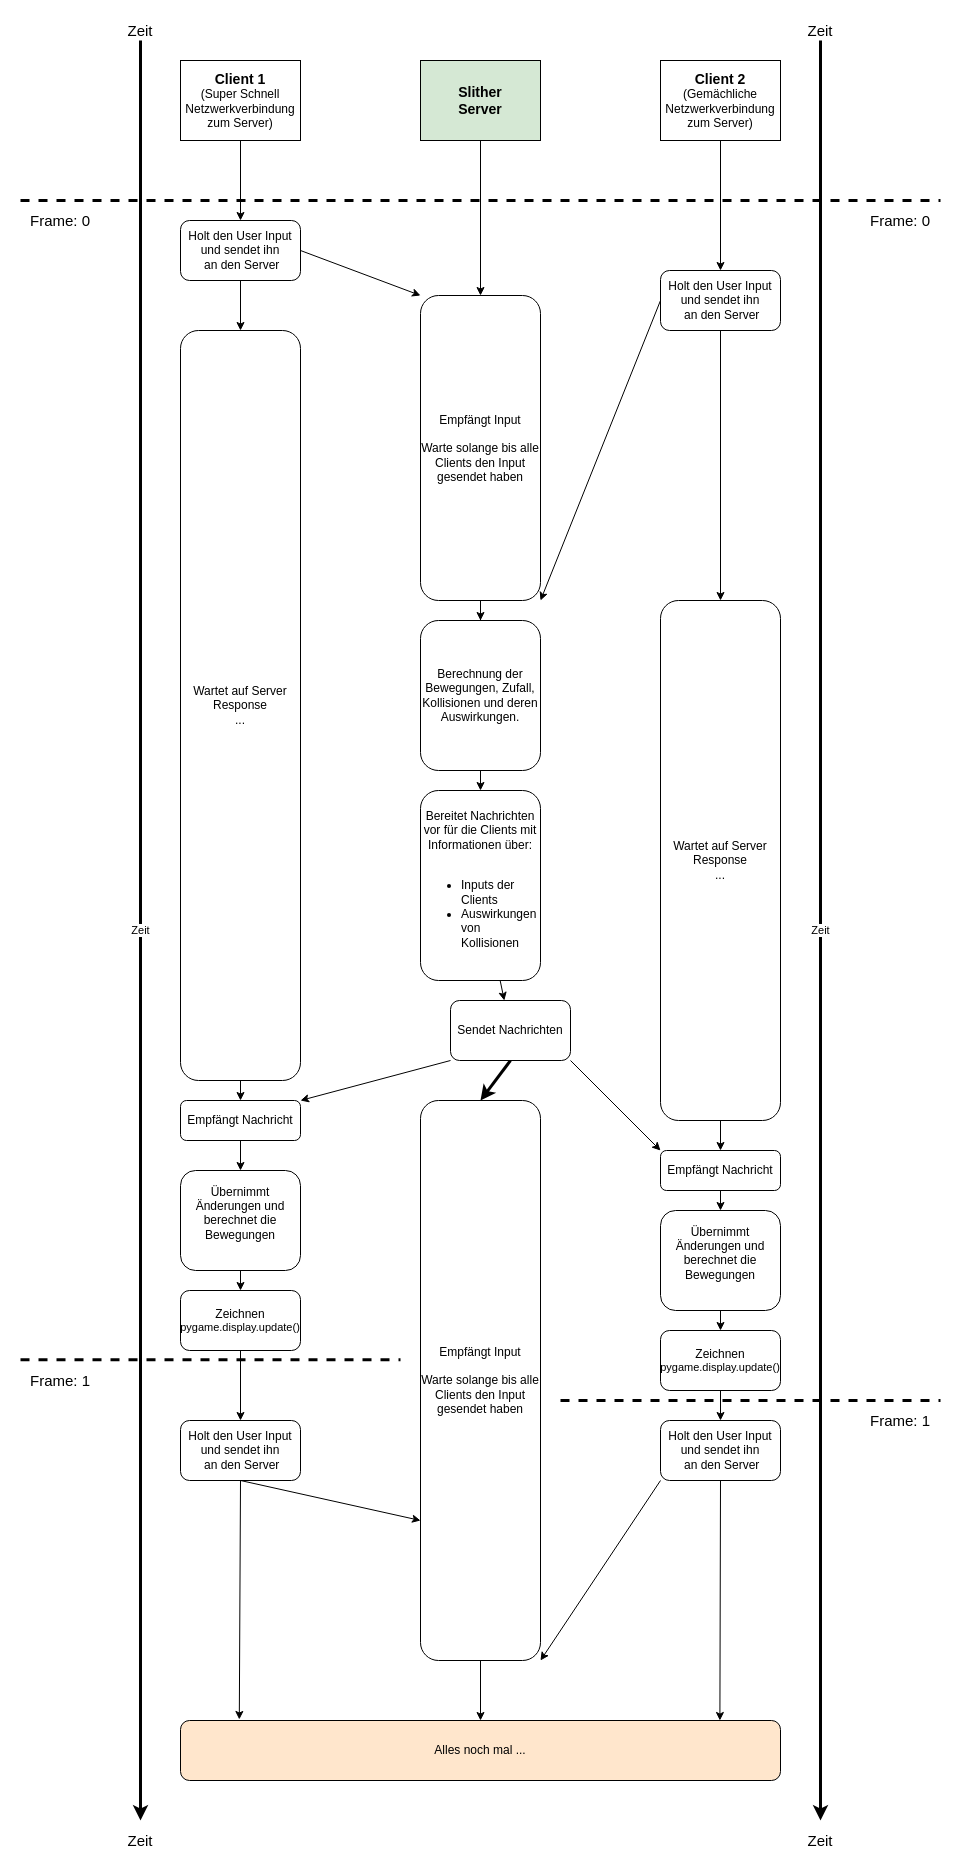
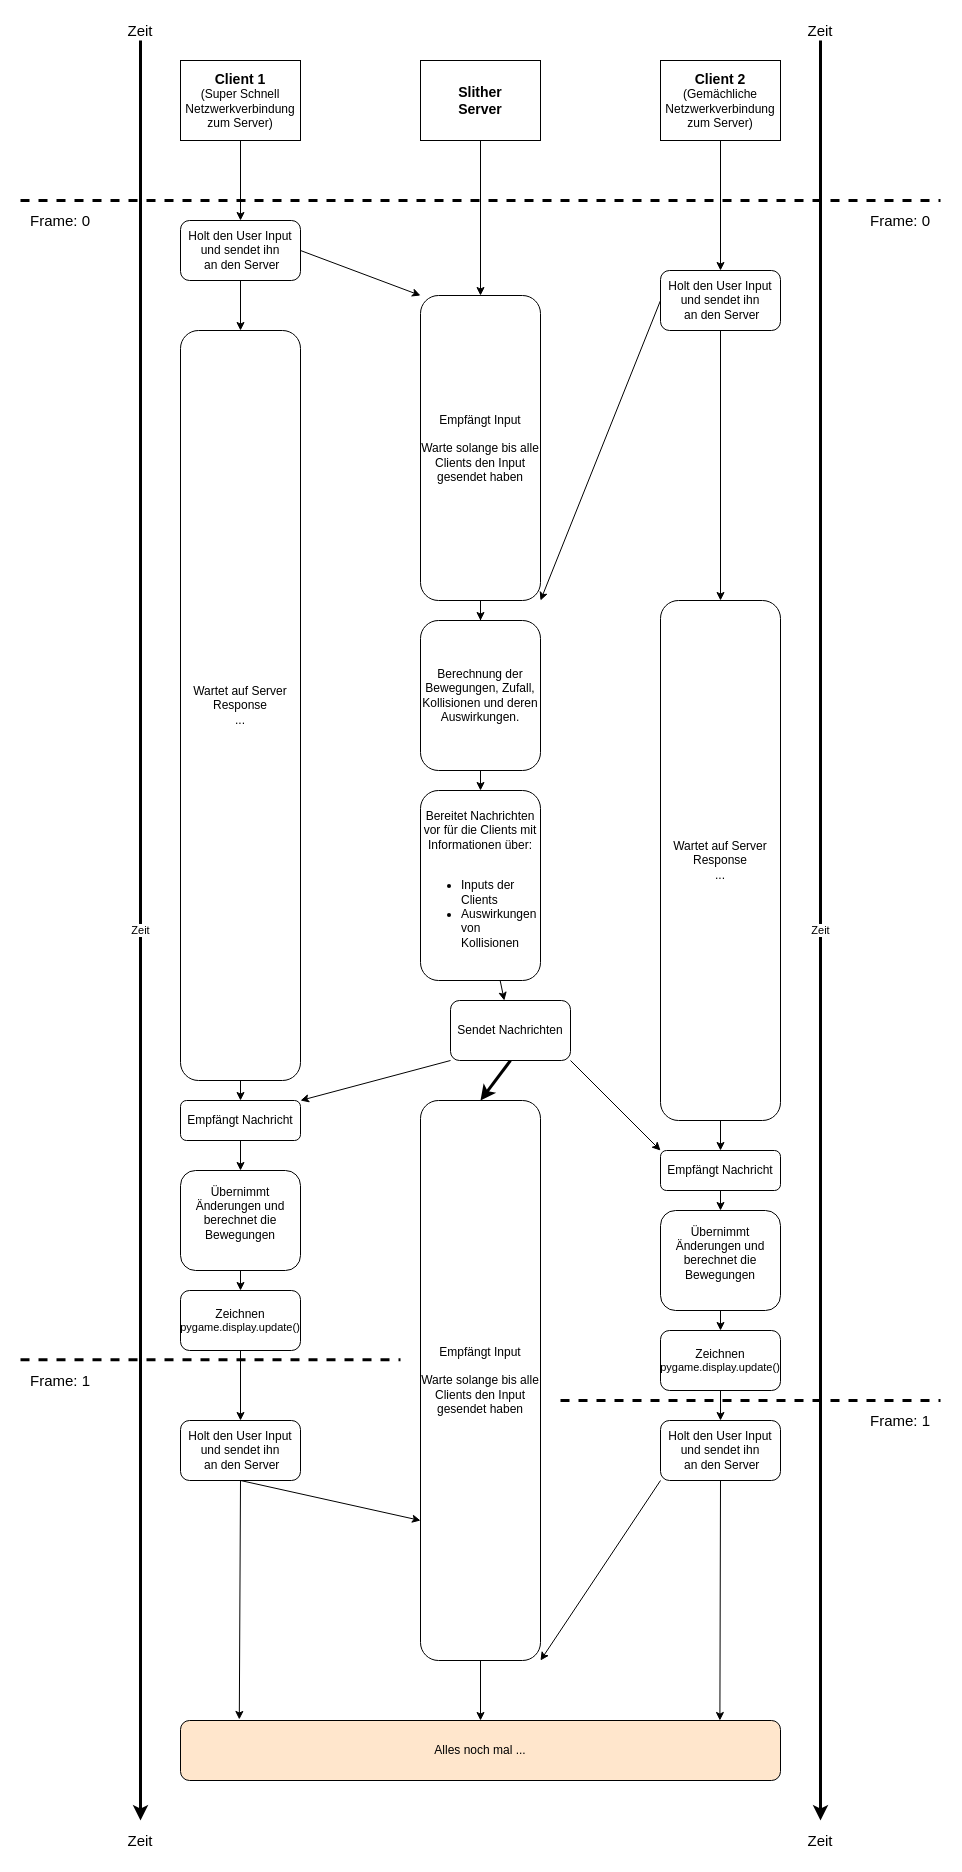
(481, 101) -> (481, 101)
